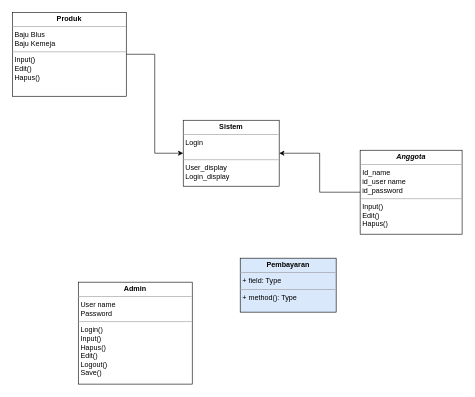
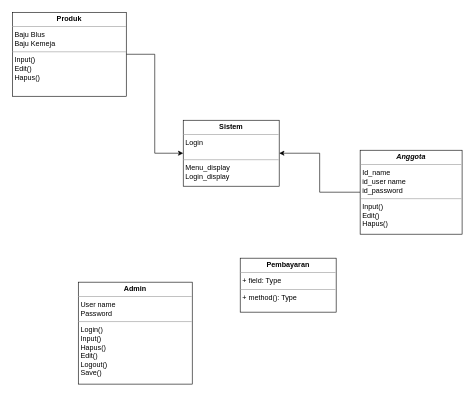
(207, 138) -> (207, 138)
(288, 285) -> (288, 285)
